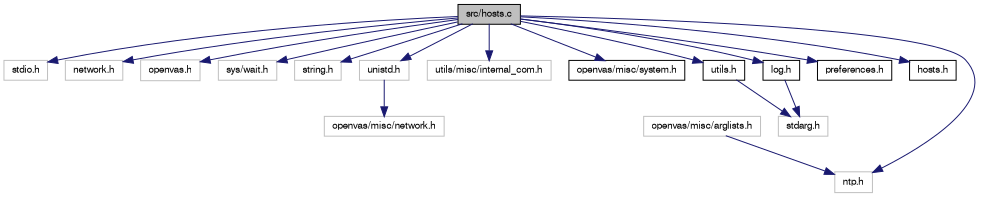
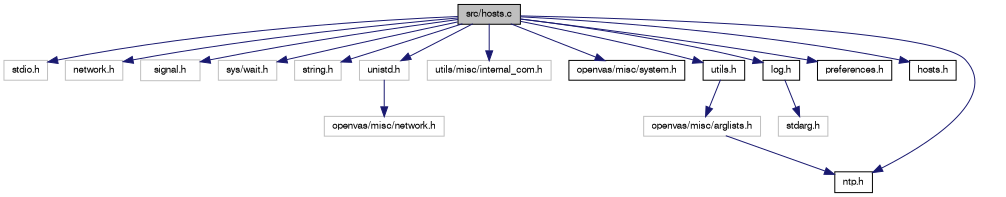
(170, 70) -> (170, 70)
(759, 95) -> (715, 94)
(854, 182) -> (854, 182)
